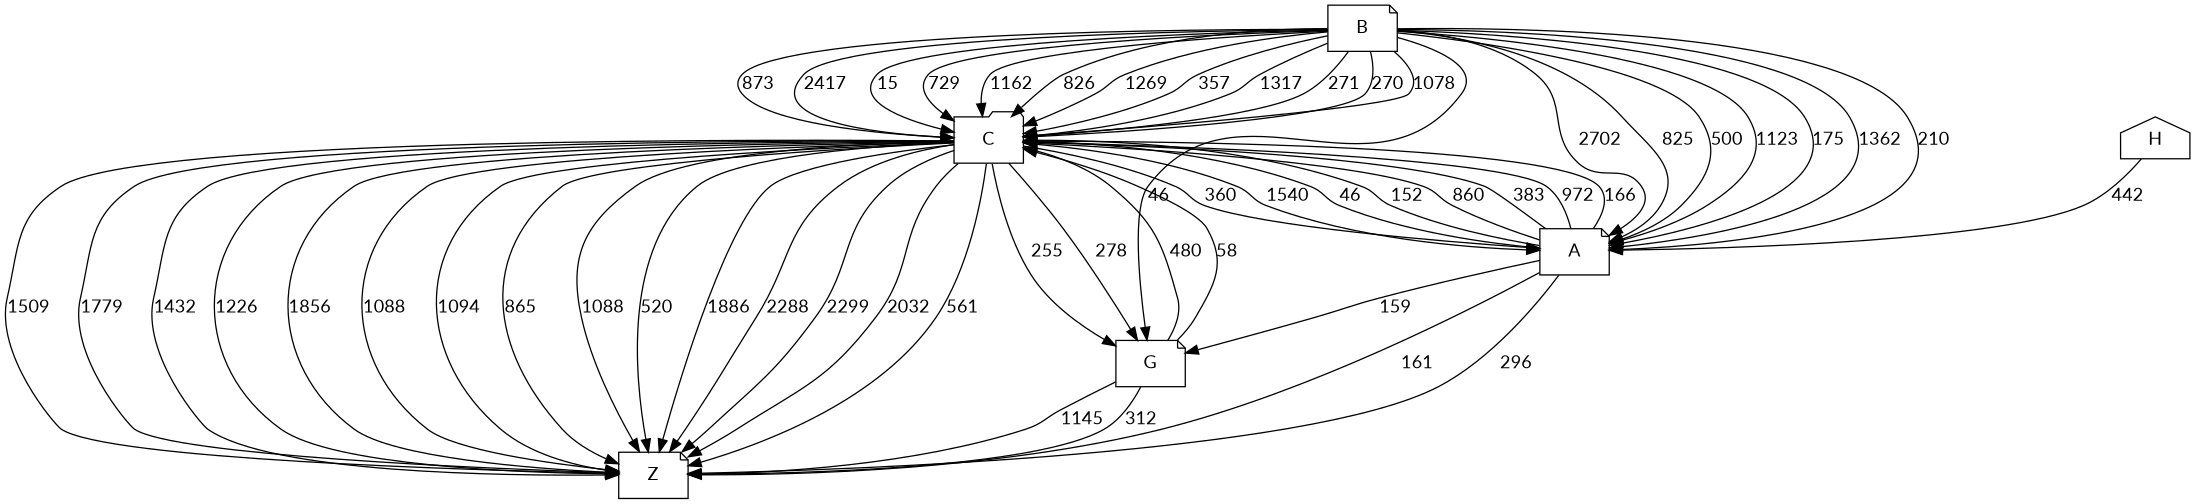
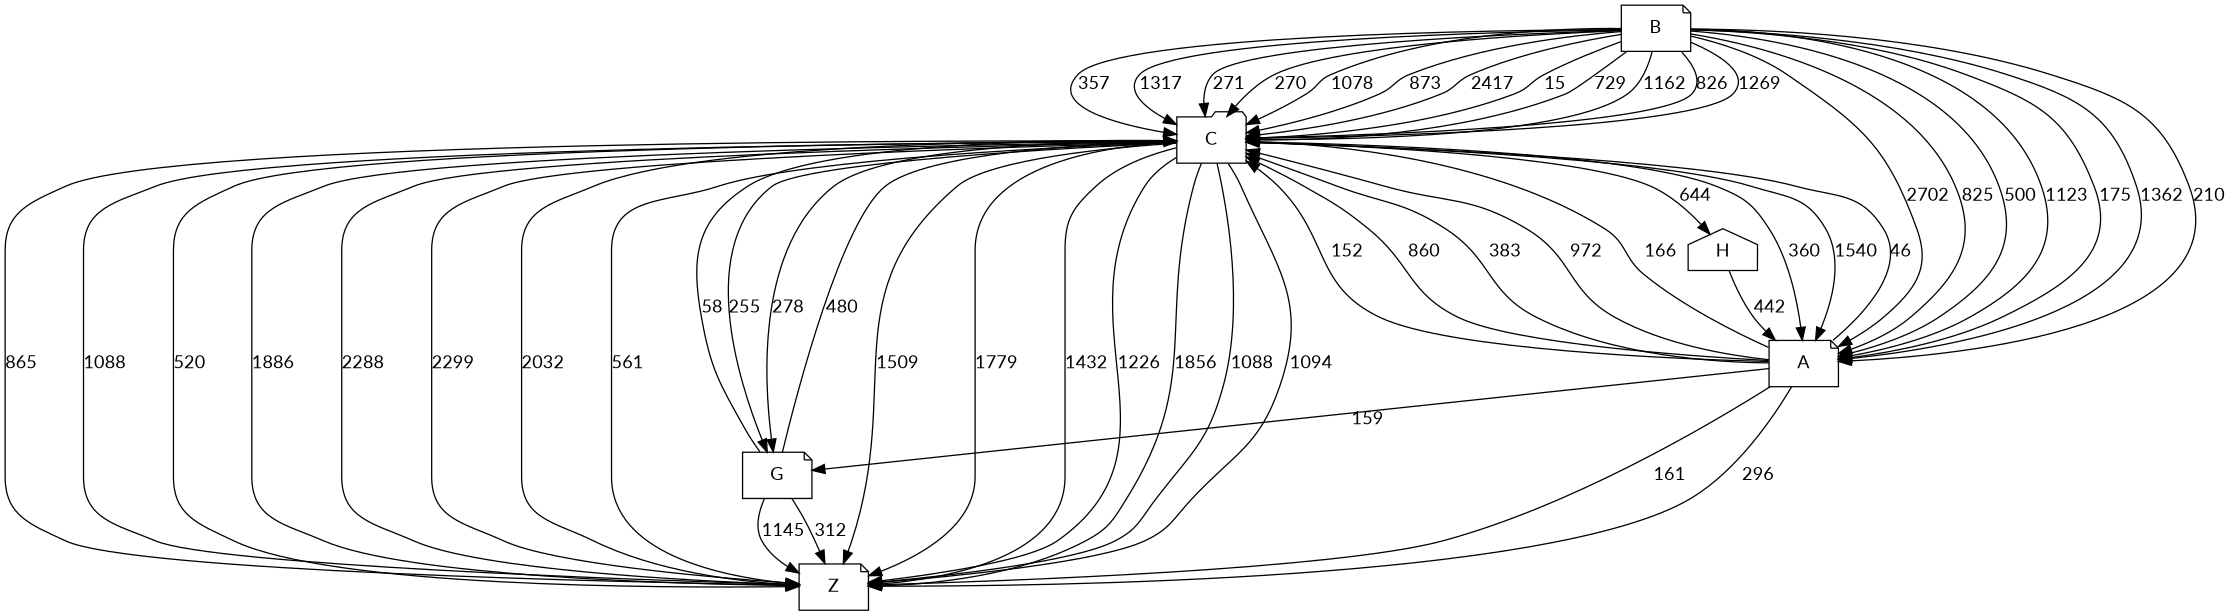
(1268, 137) -> none
none -> (1587, 170)
